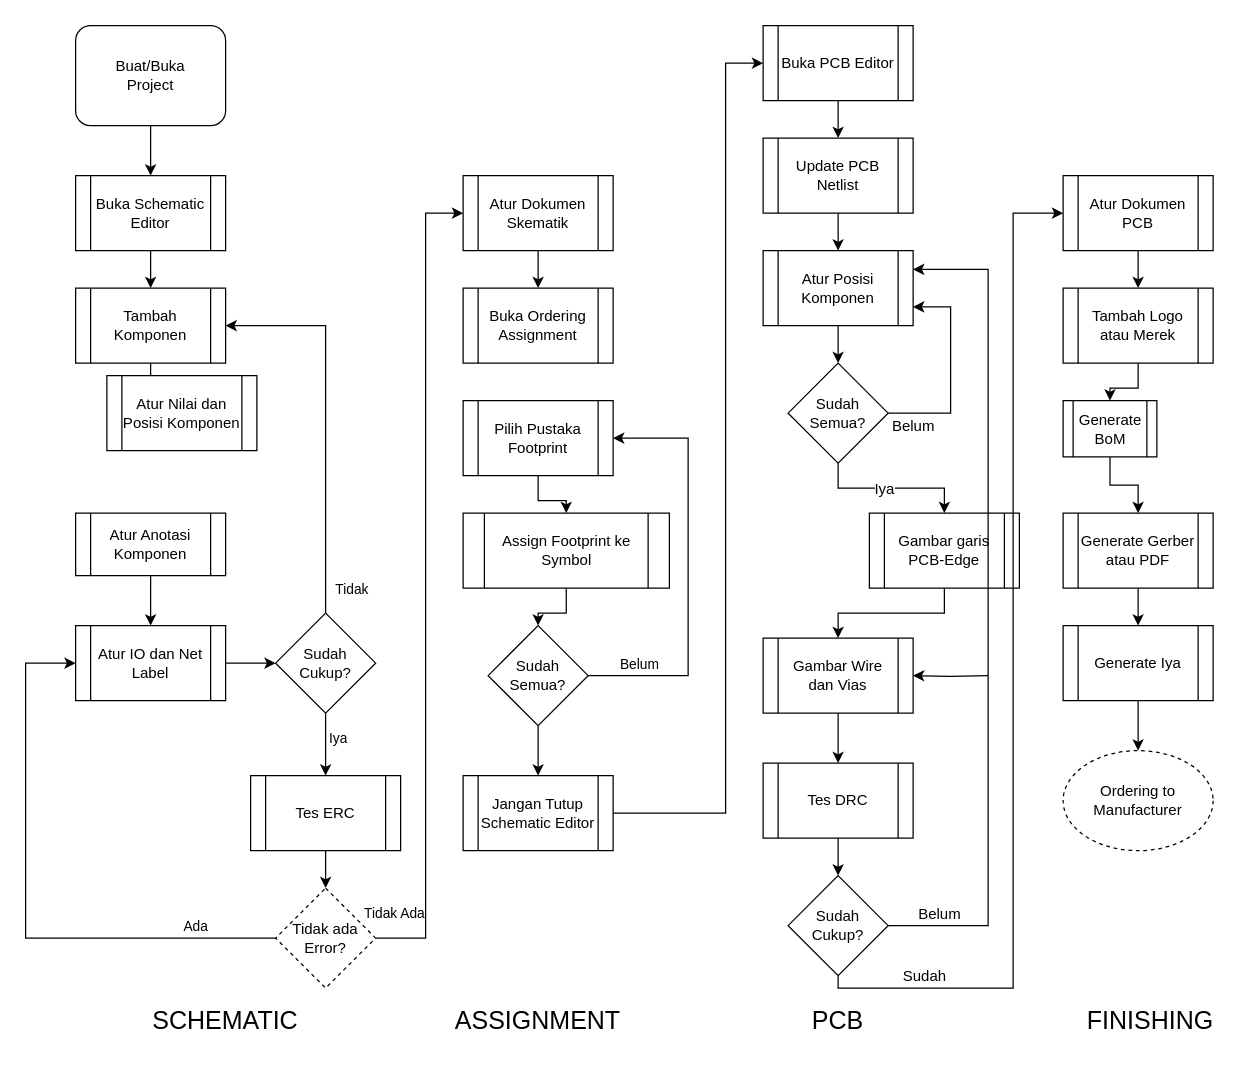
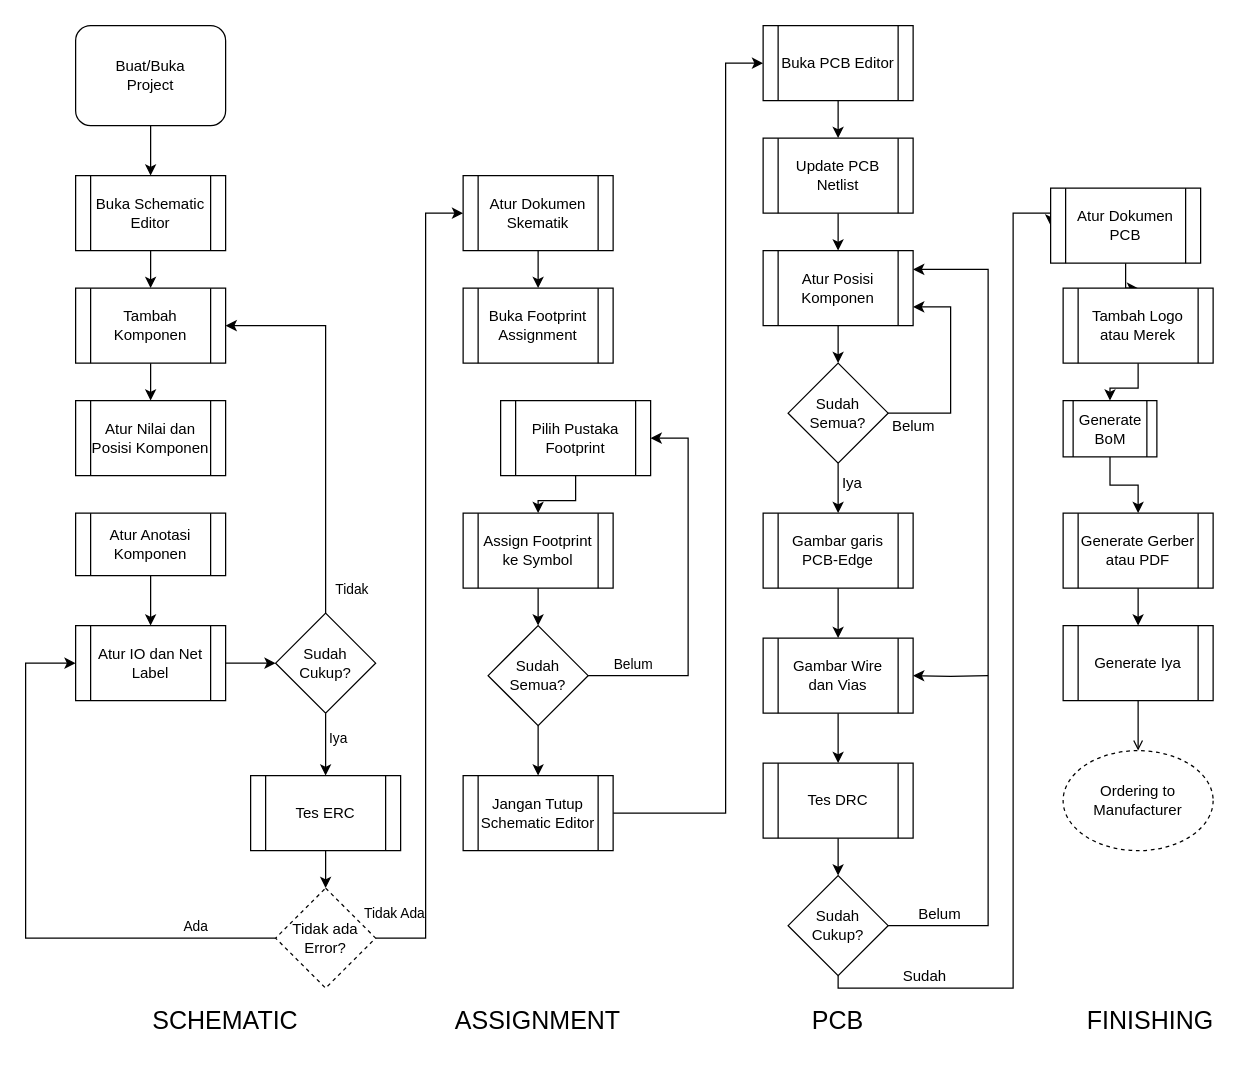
(1138, 213) -> (1126, 226)
(538, 326) -> (538, 326)
(182, 413) -> (151, 438)
(538, 438) -> (576, 438)
(566, 551) -> (538, 551)
(944, 551) -> (838, 551)
(1138, 741) -> (1138, 742)
